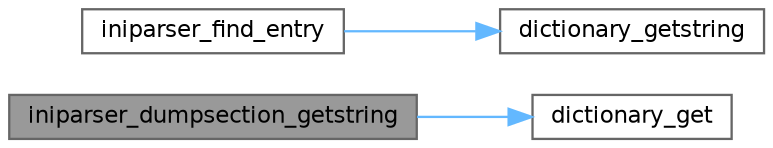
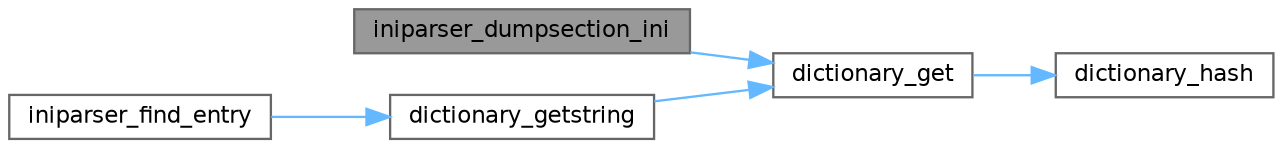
none -> (1165, 75)
none -> (701, 96)
(213, 117) -> (522, 31)
